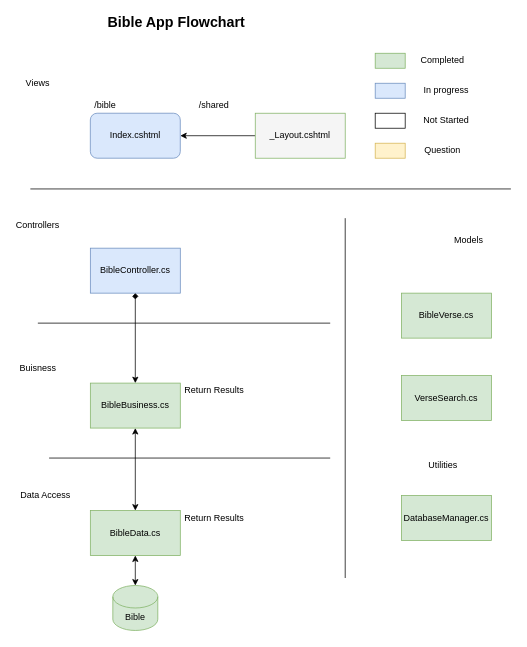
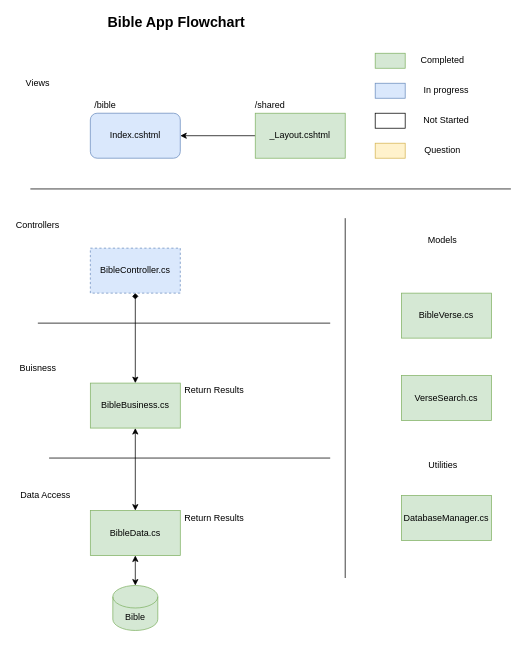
(214, 105) -> (270, 105)
(300, 135) -> (300, 135)
(469, 240) -> (443, 240)
(135, 270) -> (135, 270)
